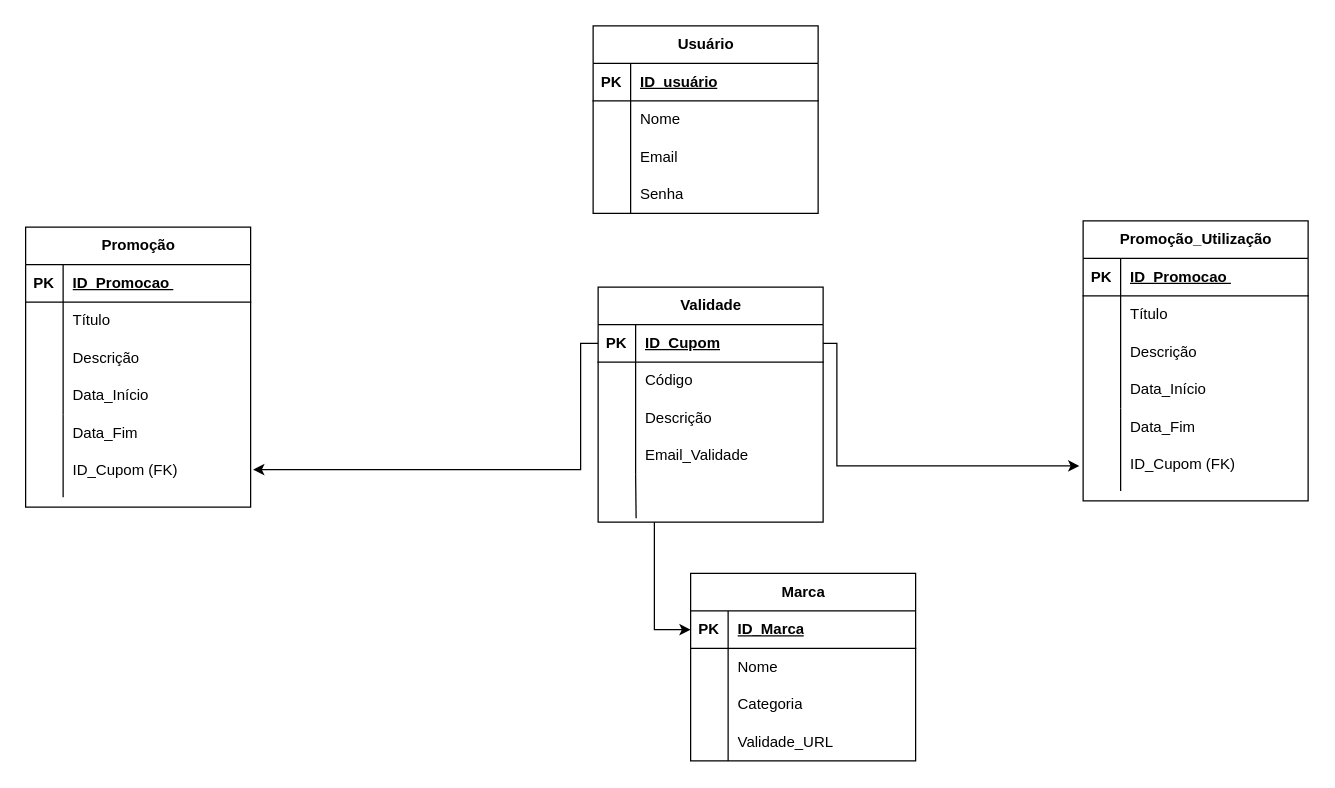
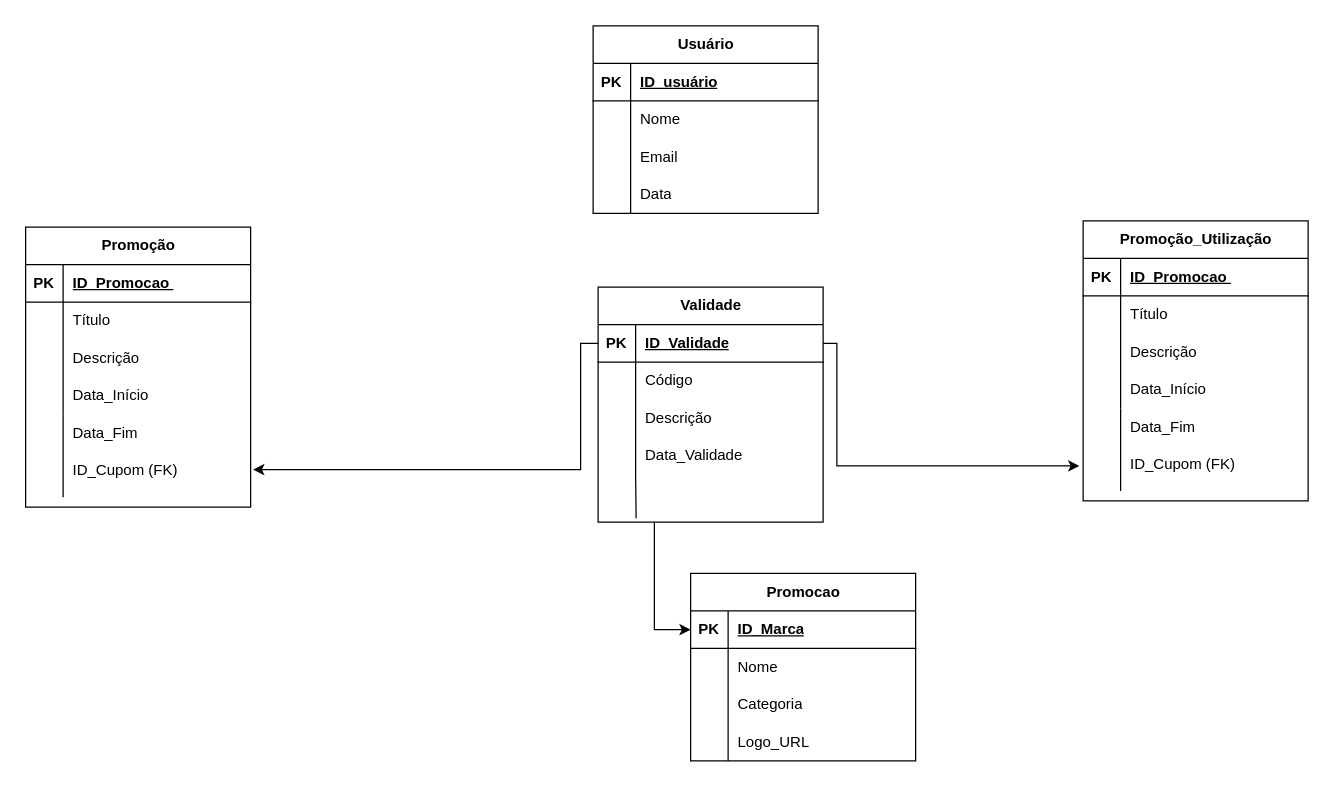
(662, 194) -> (657, 194)
(679, 343) -> (688, 343)
(697, 456) -> (696, 456)
(804, 592) -> (804, 592)
(785, 742) -> (772, 742)
